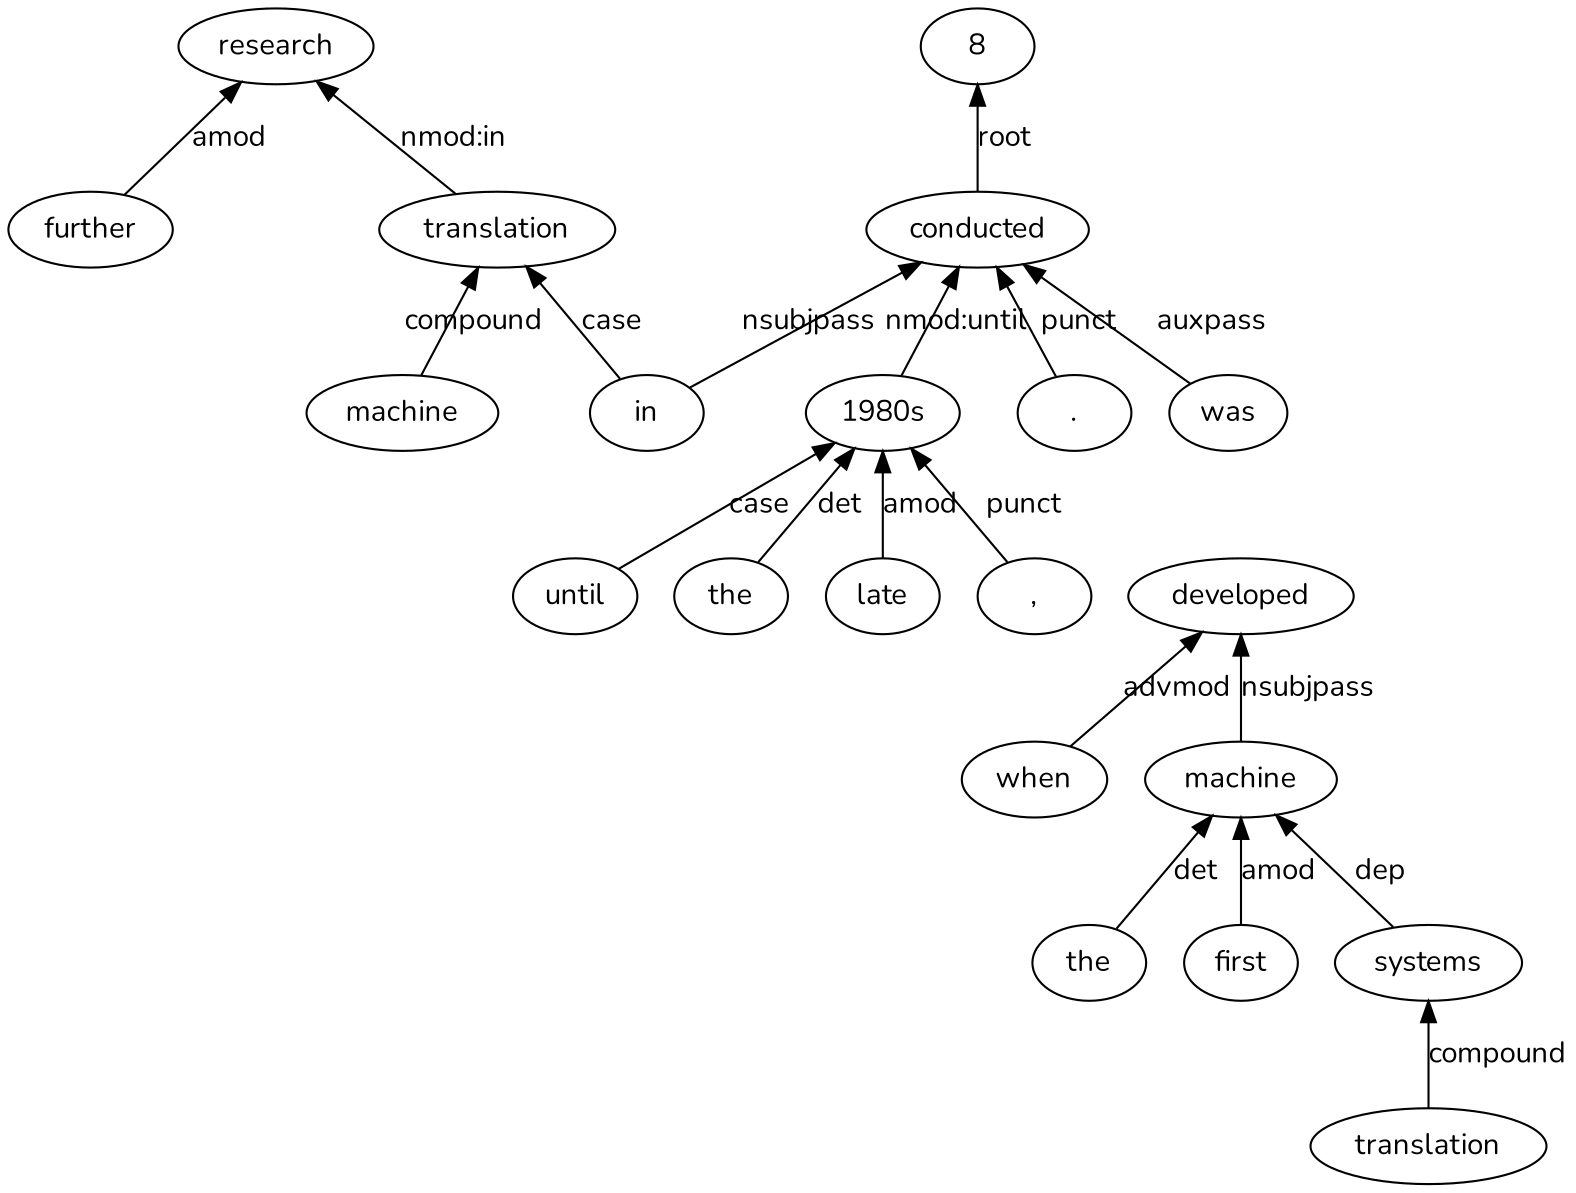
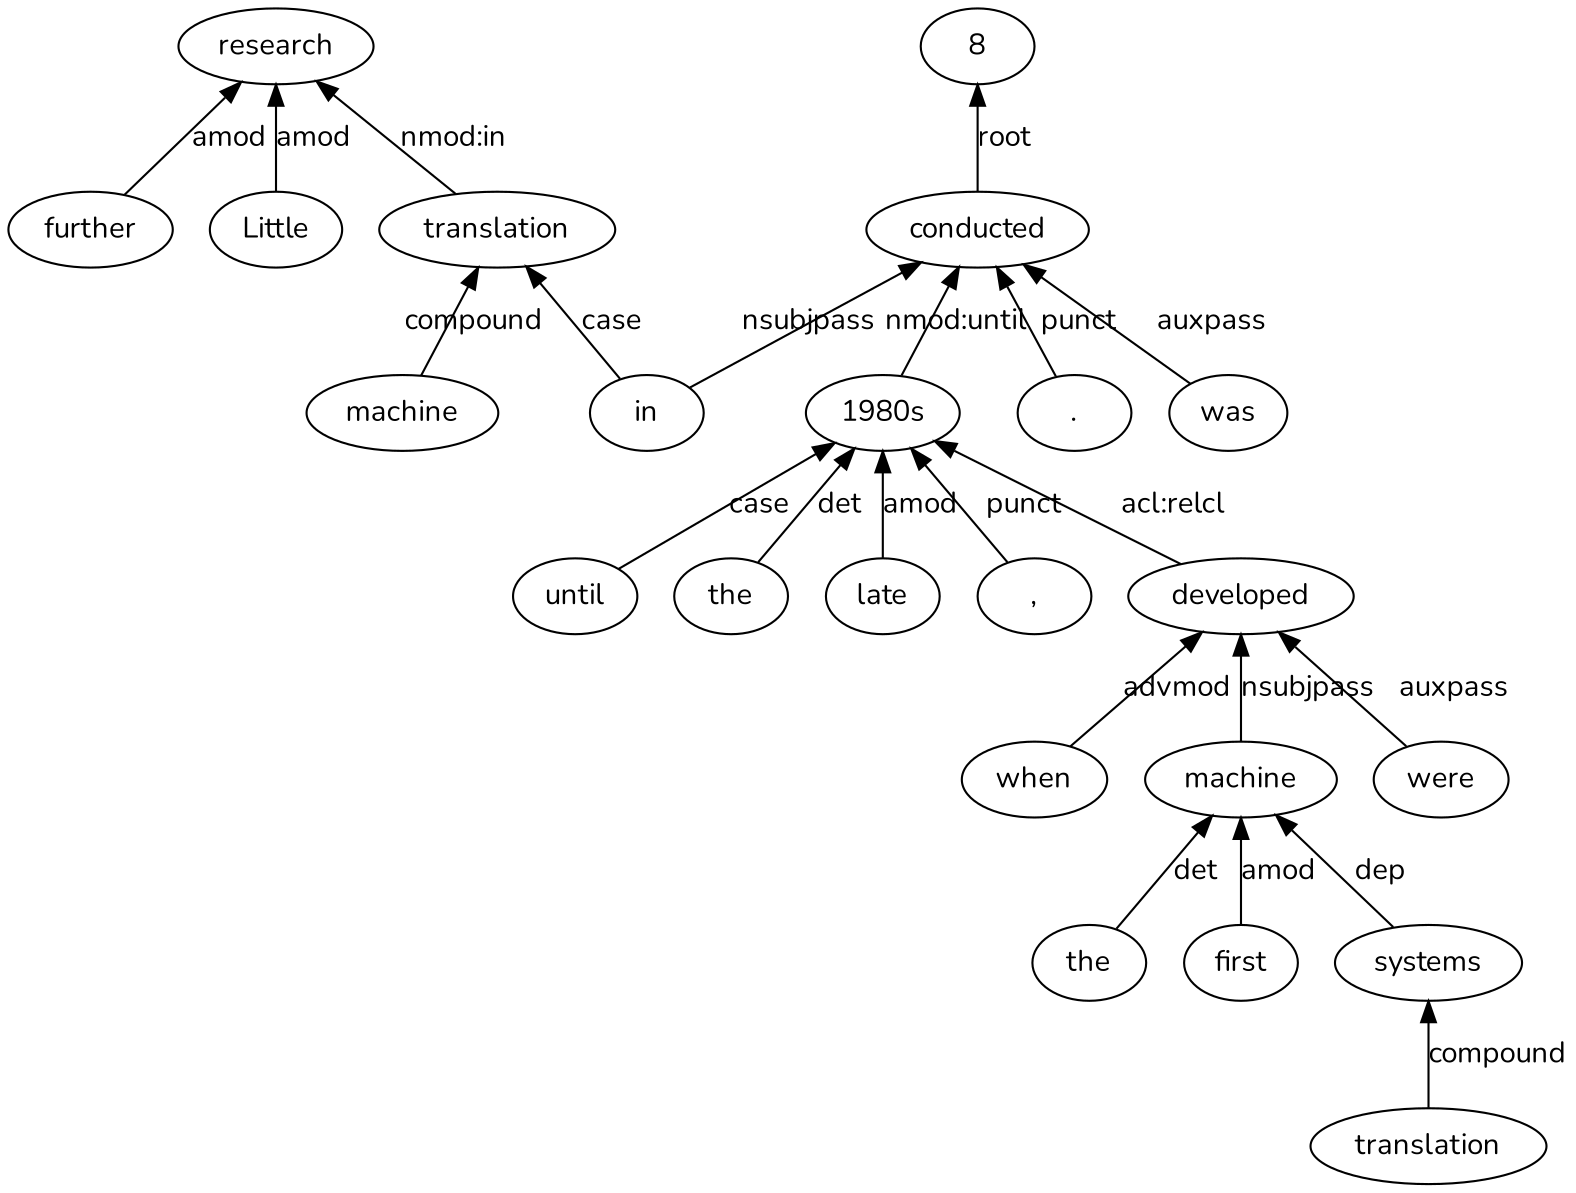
none -> (276, 230)
none -> (1068, 508)
none -> (1441, 780)
